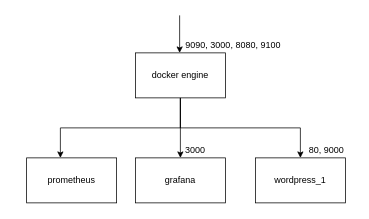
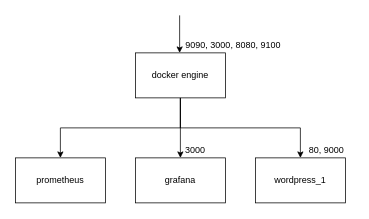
(72, 180) -> (60, 180)
